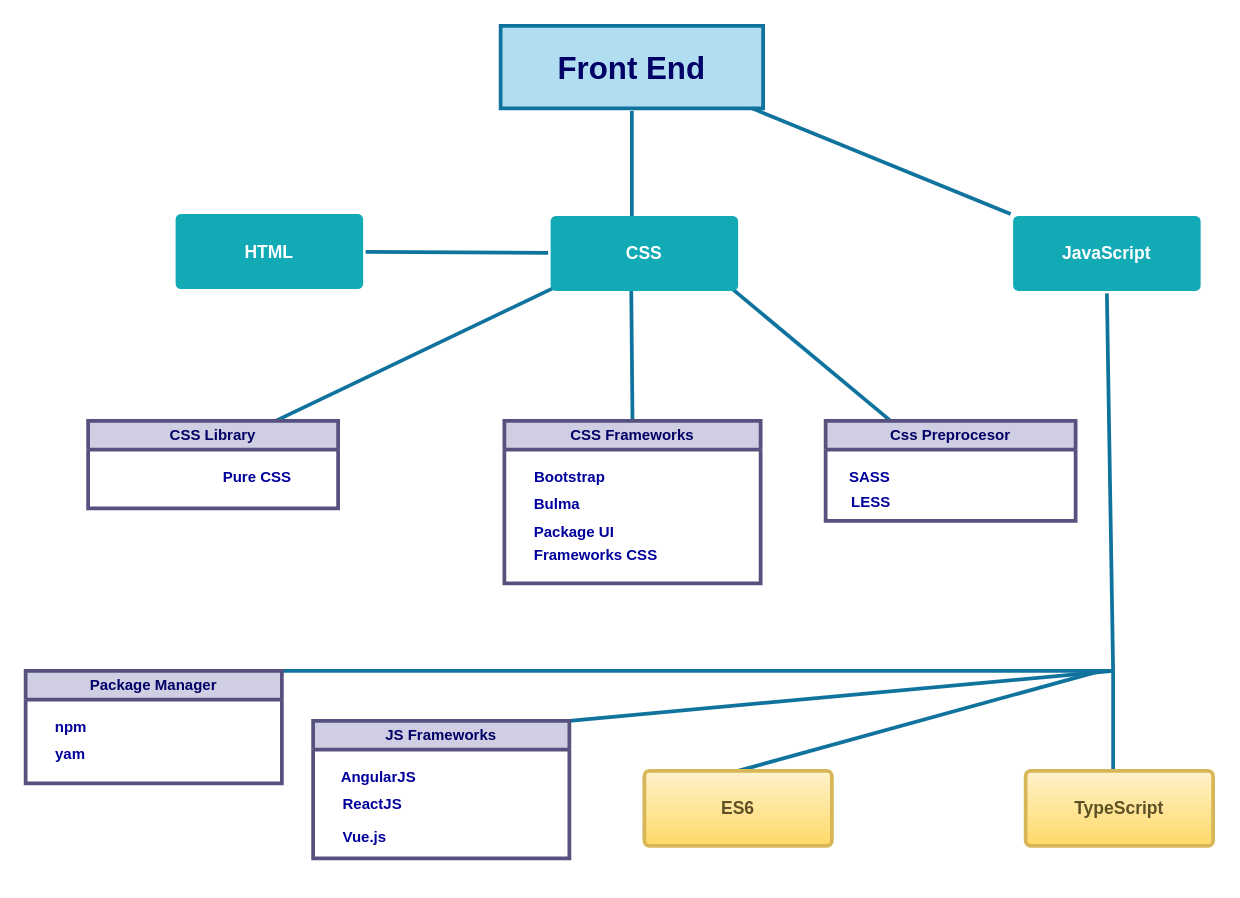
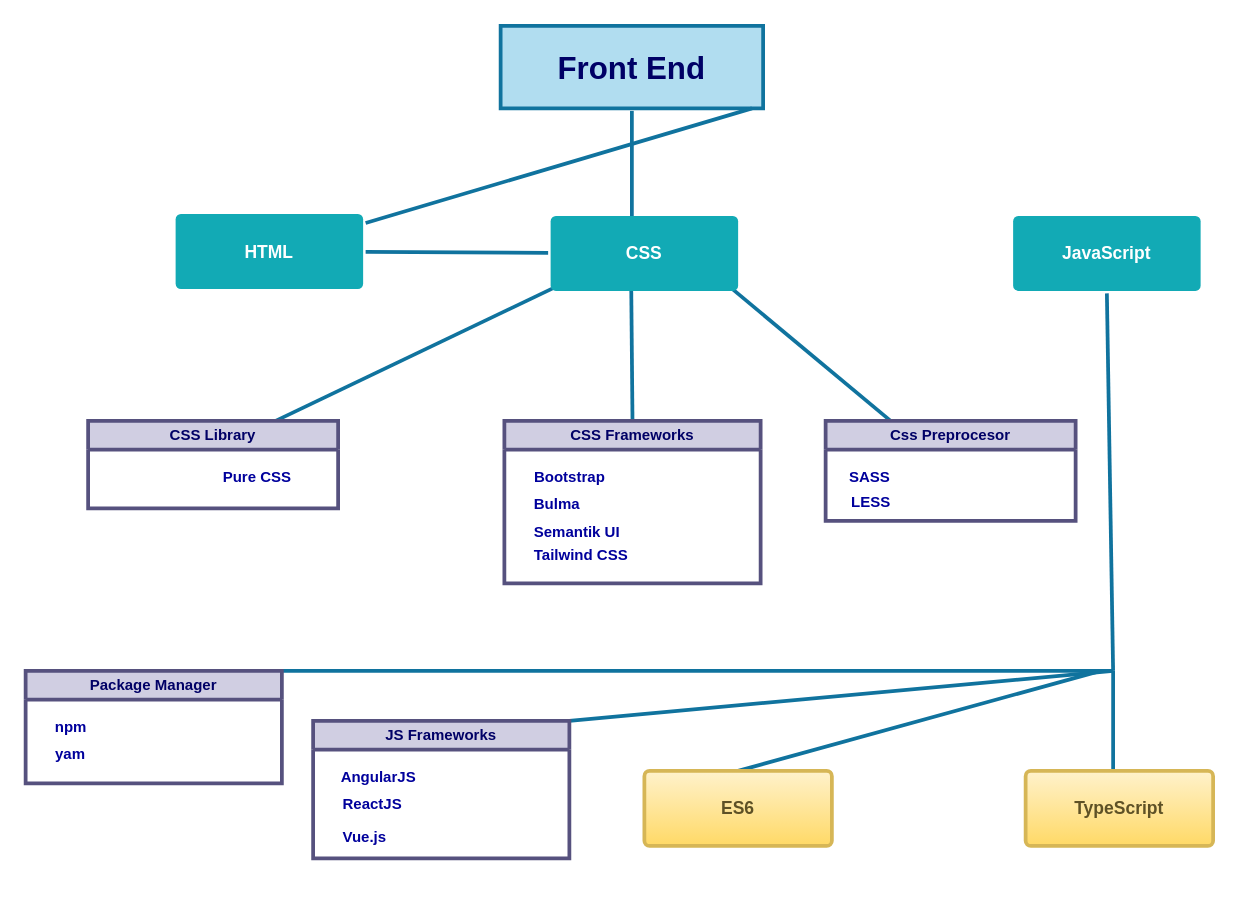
(881, 161) -> (559, 165)
(574, 532) -> (577, 532)
(591, 564) -> (577, 564)
